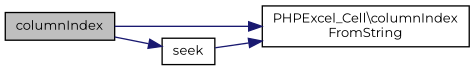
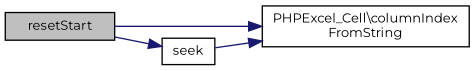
(60, 26) -> (60, 26)
